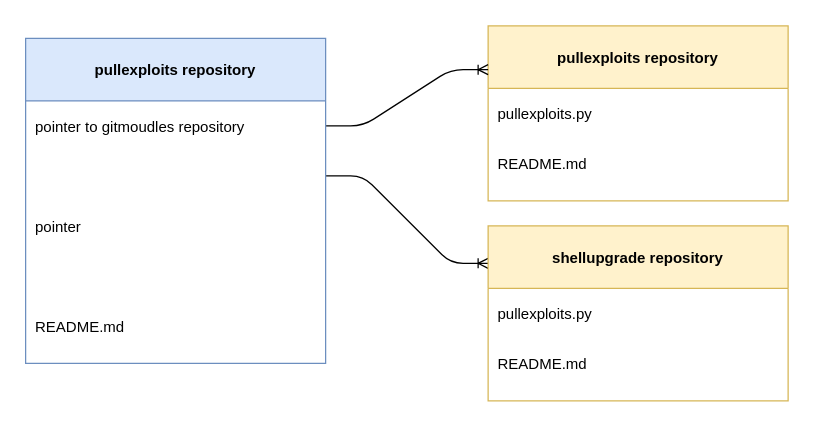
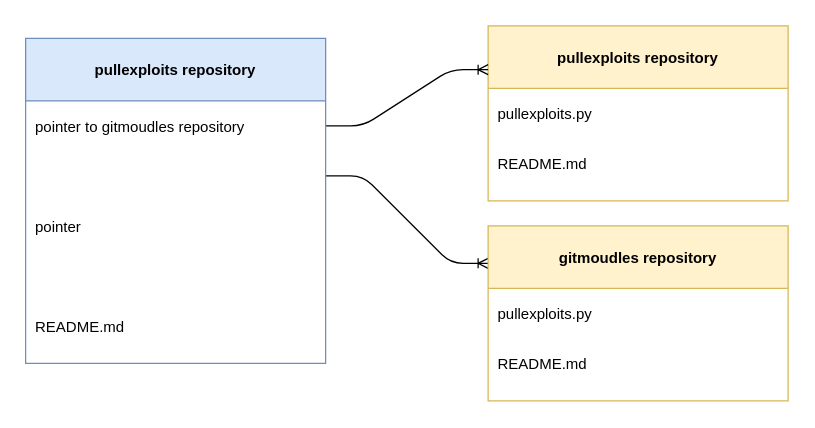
(638, 258) -> (638, 258)
